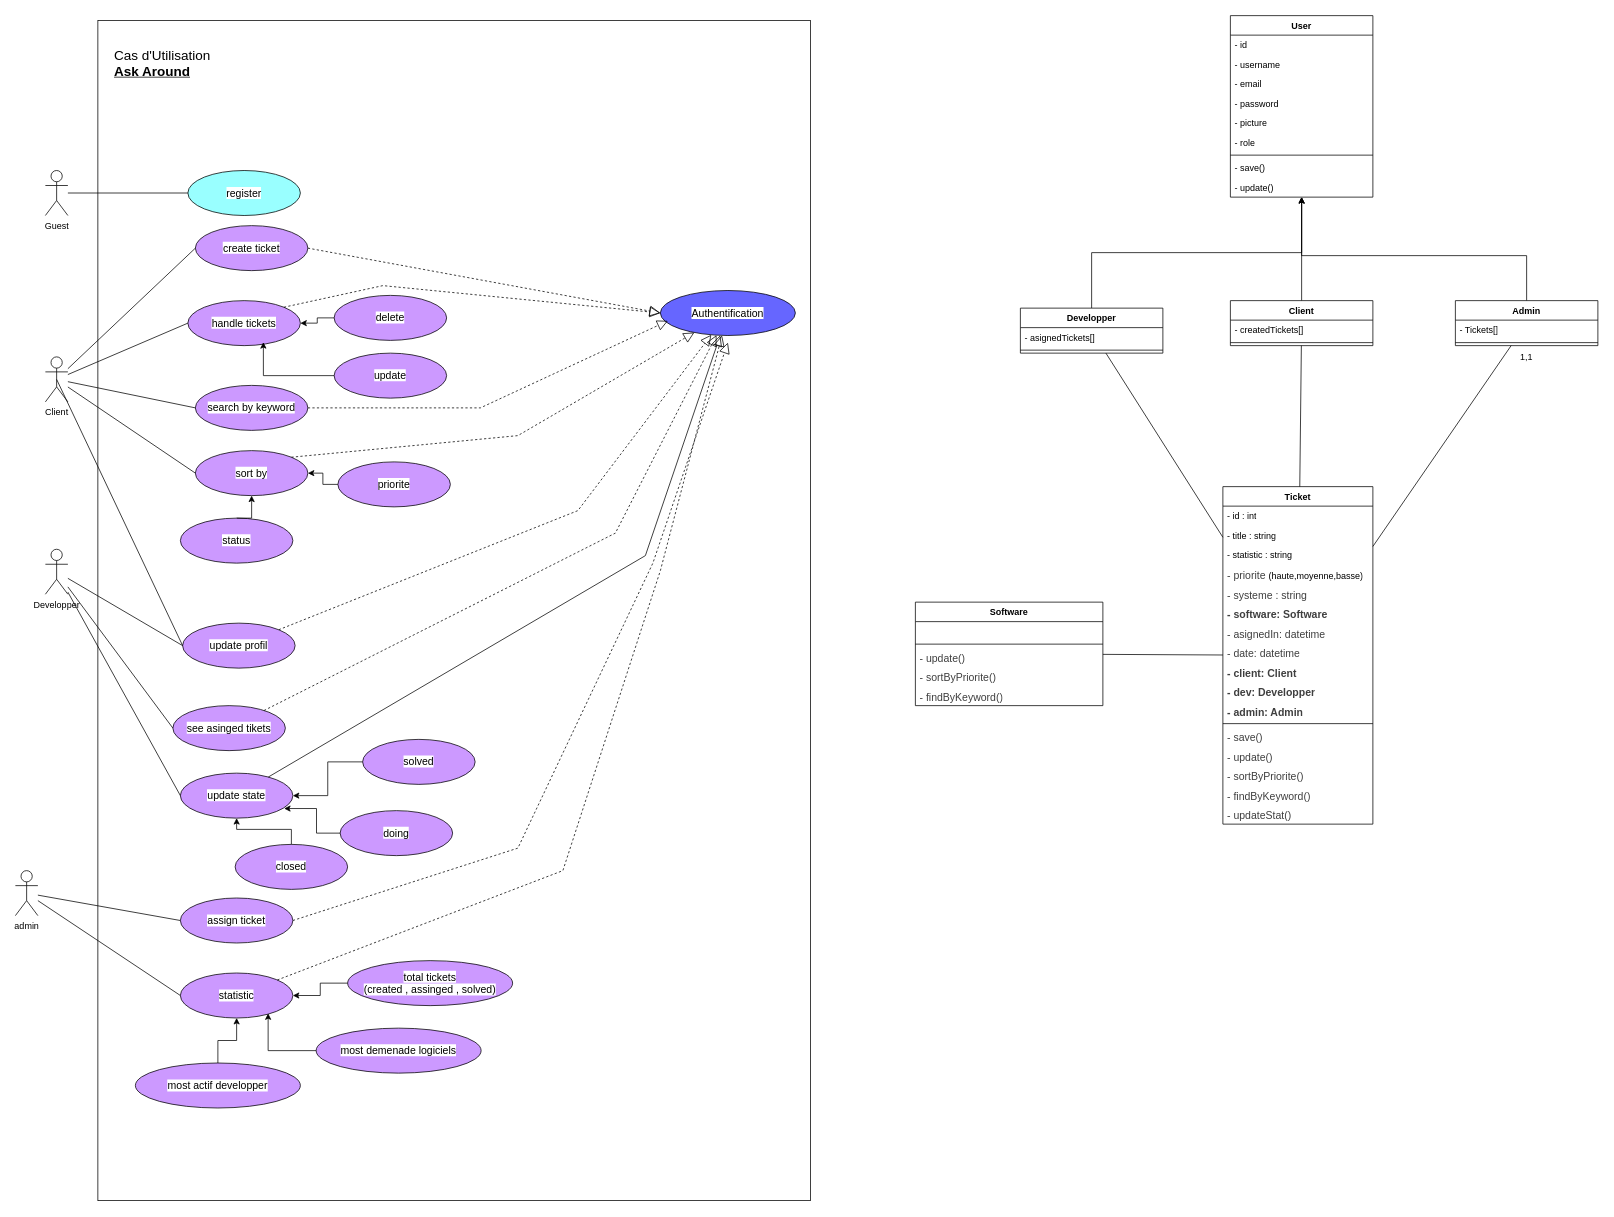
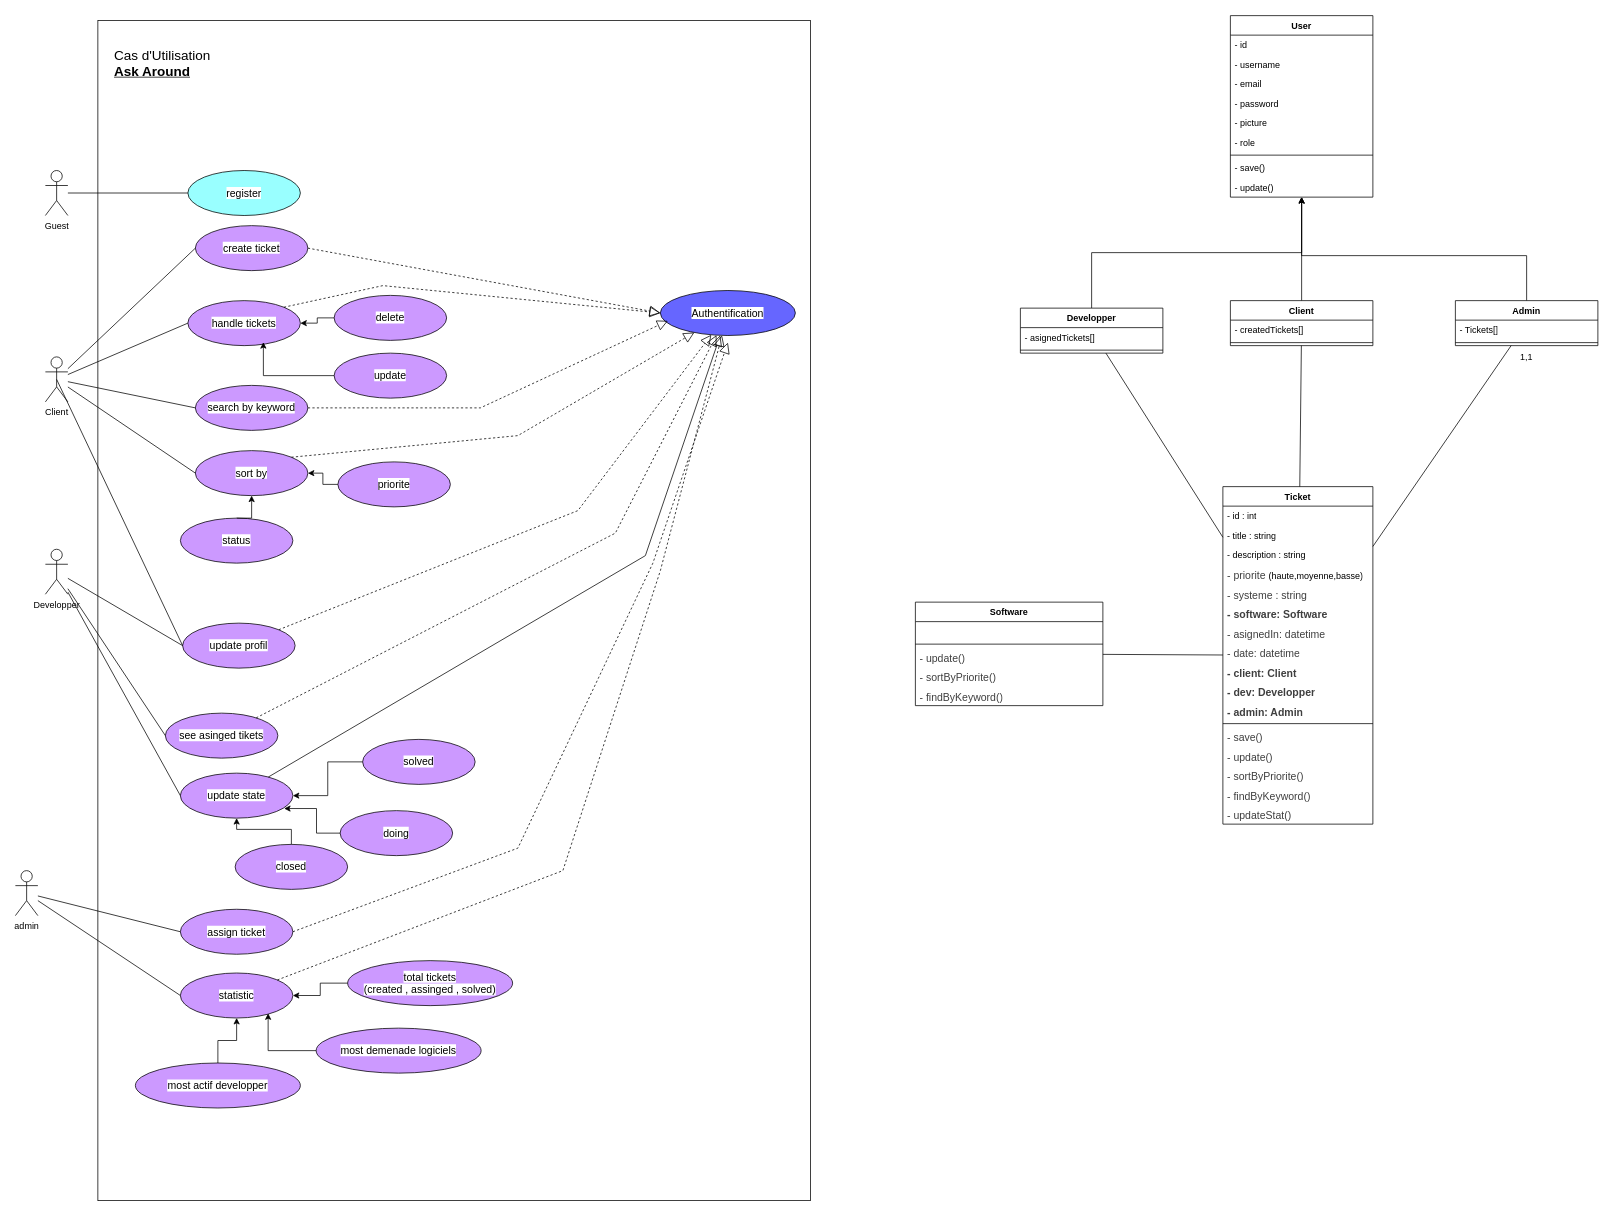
(1270, 556) -> (1275, 556)
(229, 728) -> (222, 735)
(237, 920) -> (237, 932)
